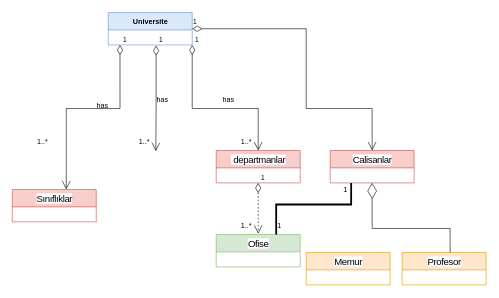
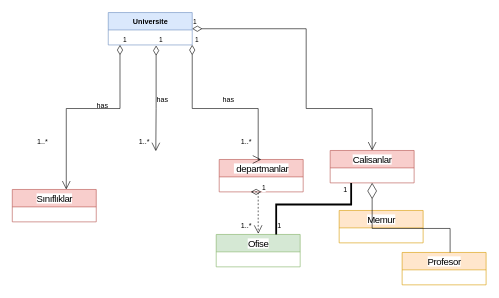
(258, 167) -> (261, 176)
(348, 269) -> (381, 227)
